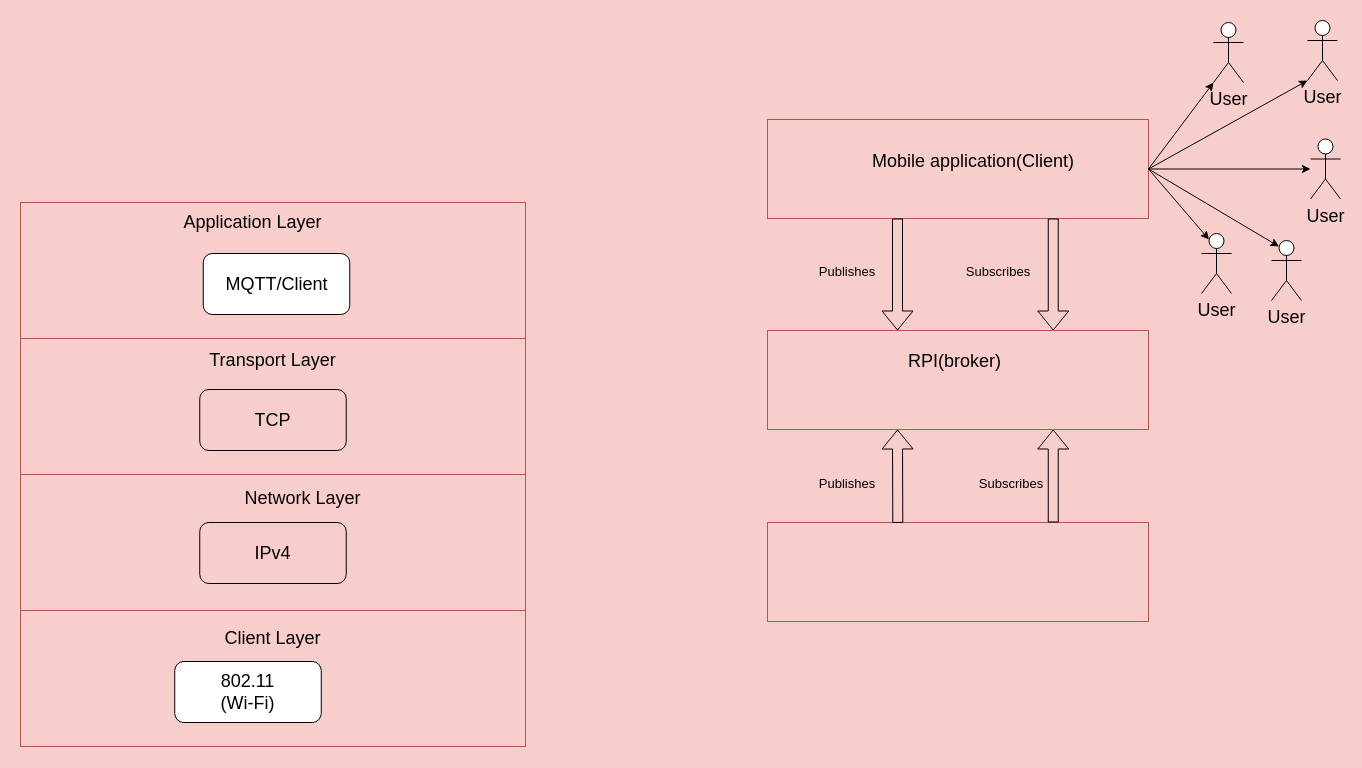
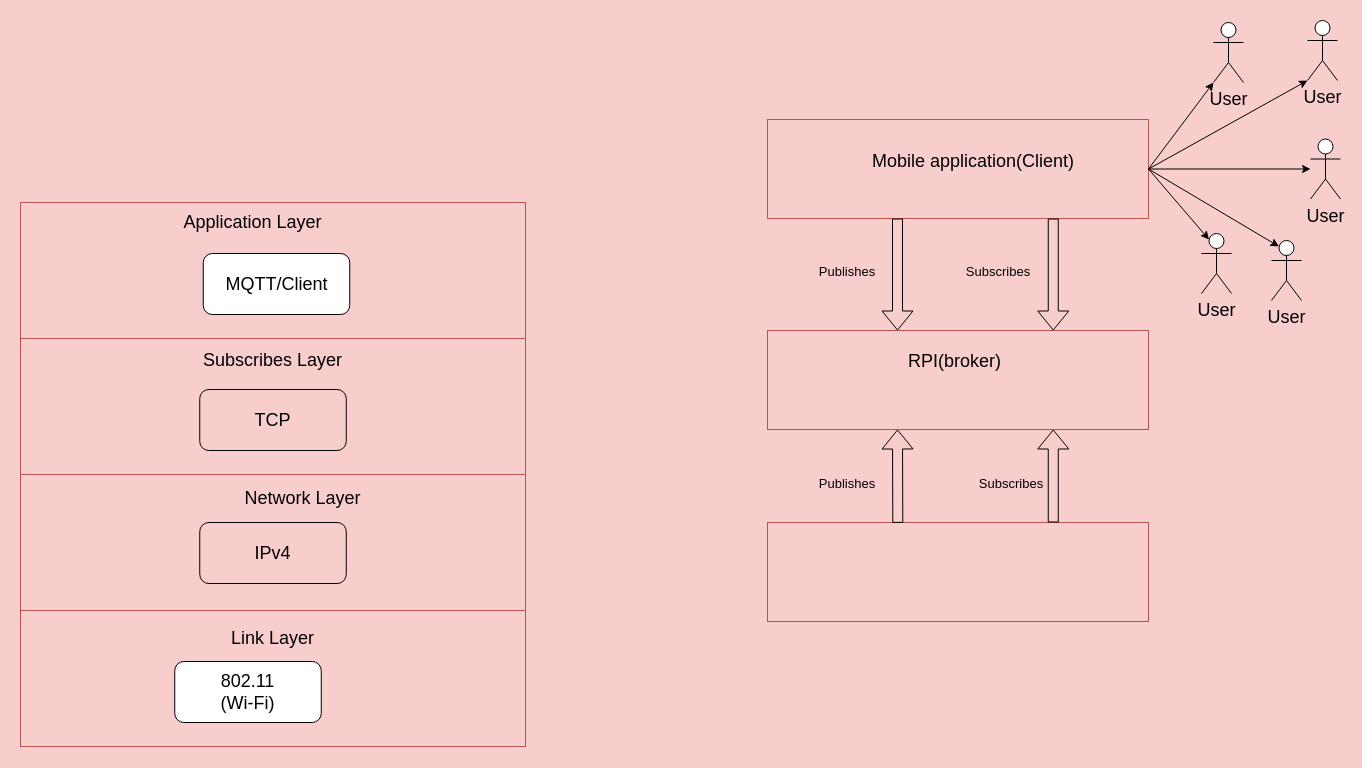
(273, 361) -> (273, 361)
(273, 639) -> (273, 639)
